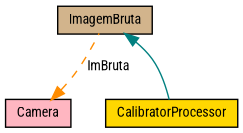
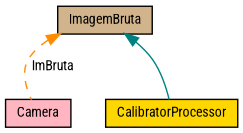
(82, 63) -> (26, 66)
